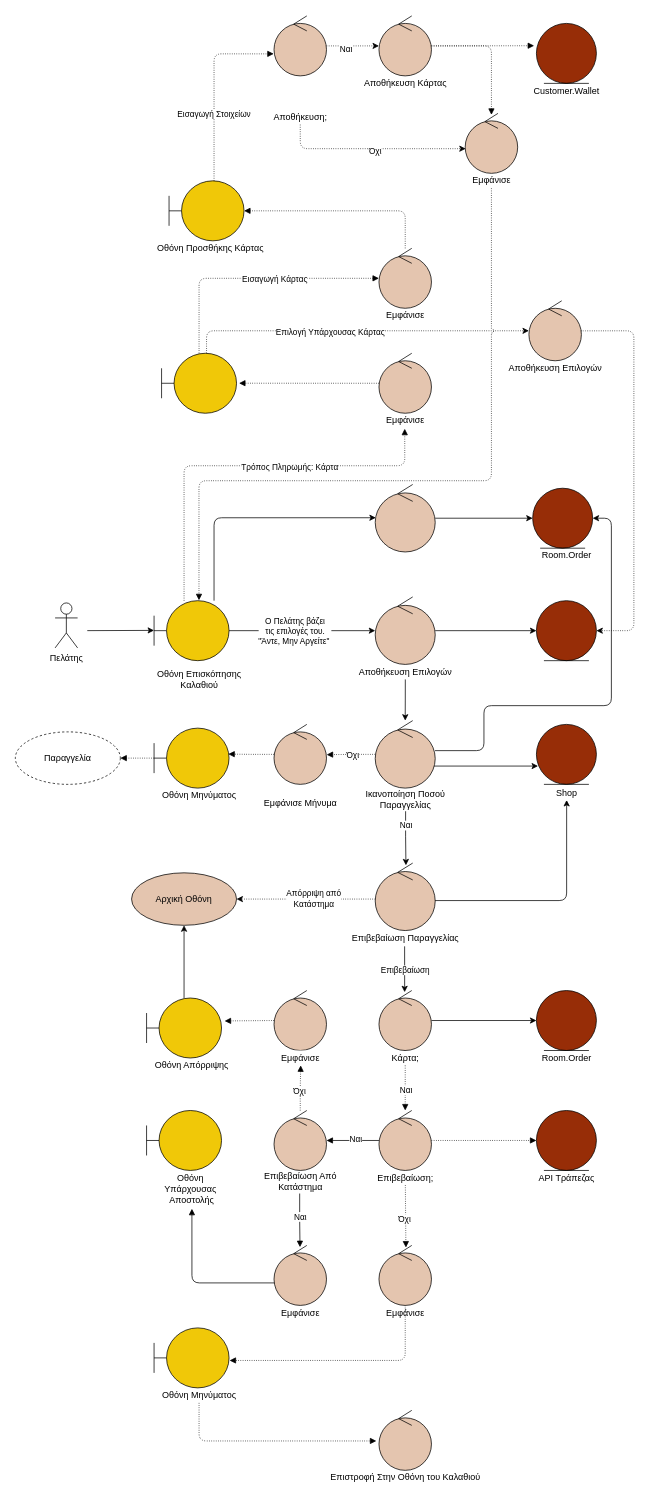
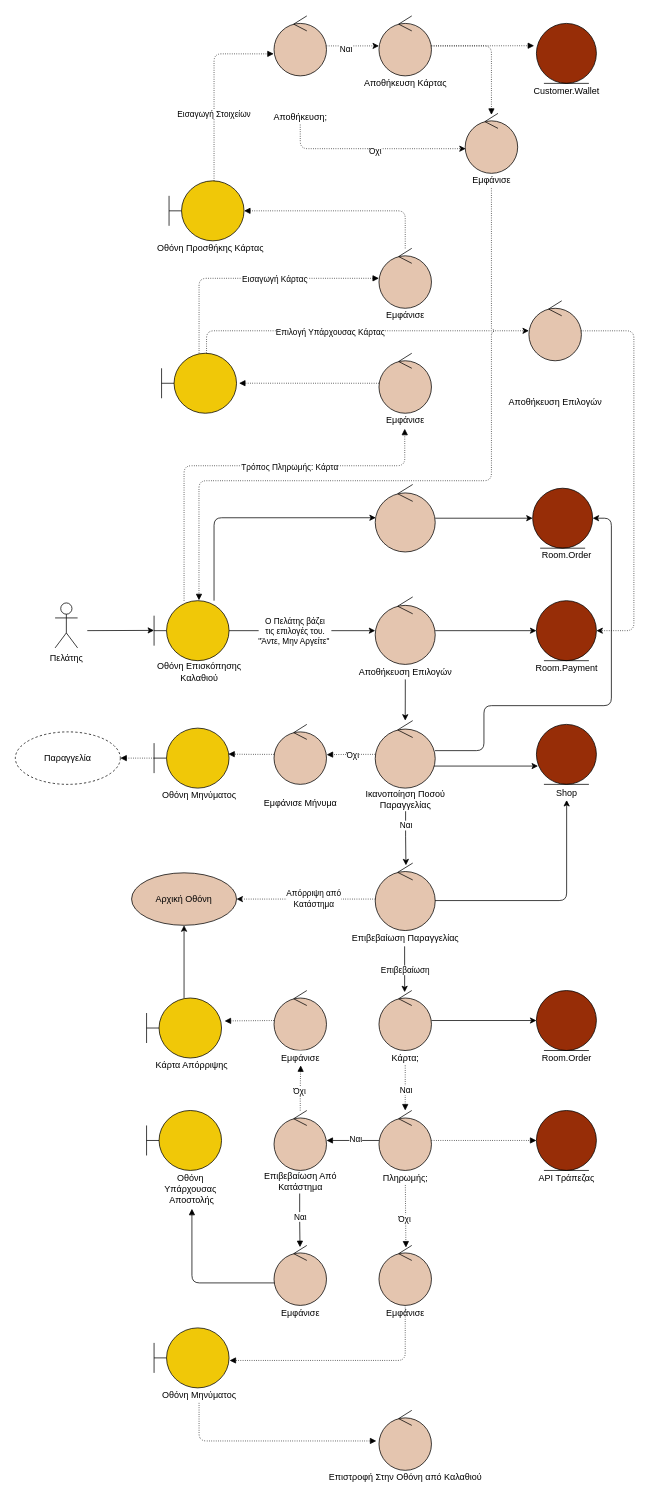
(555, 368) -> (555, 402)
none -> (567, 668)
(199, 679) -> (199, 672)
(192, 1065) -> (192, 1065)
(406, 1178) -> (406, 1178)
(406, 1478) -> (406, 1478)
